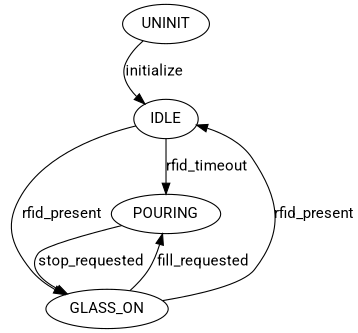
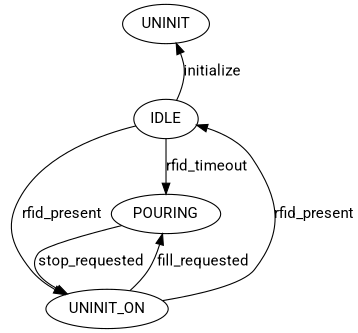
(124, 67) -> (184, 77)
(107, 309) -> (107, 309)
